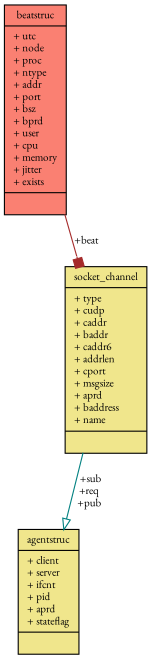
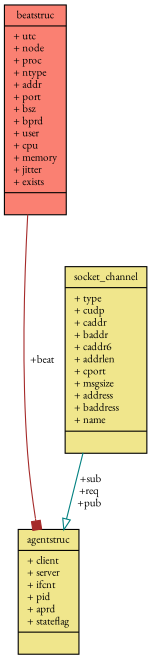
(71, 235) -> (24, 367)
(88, 395) -> (94, 395)
